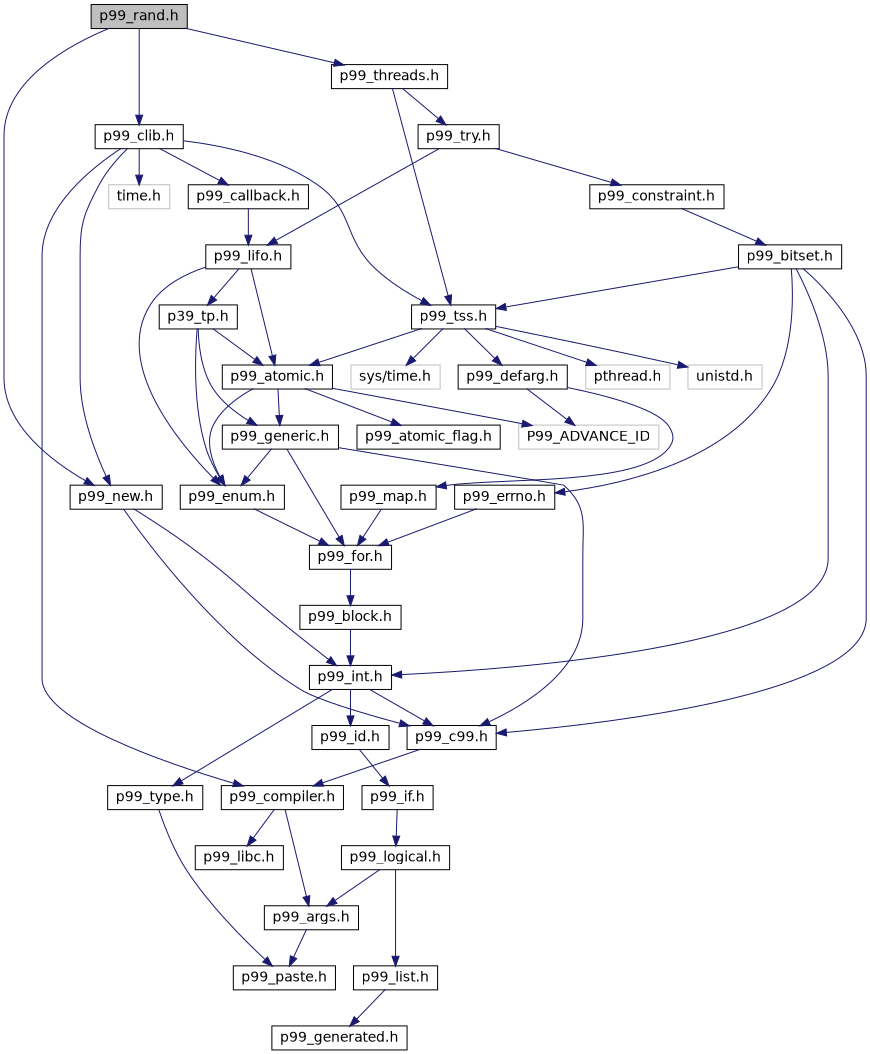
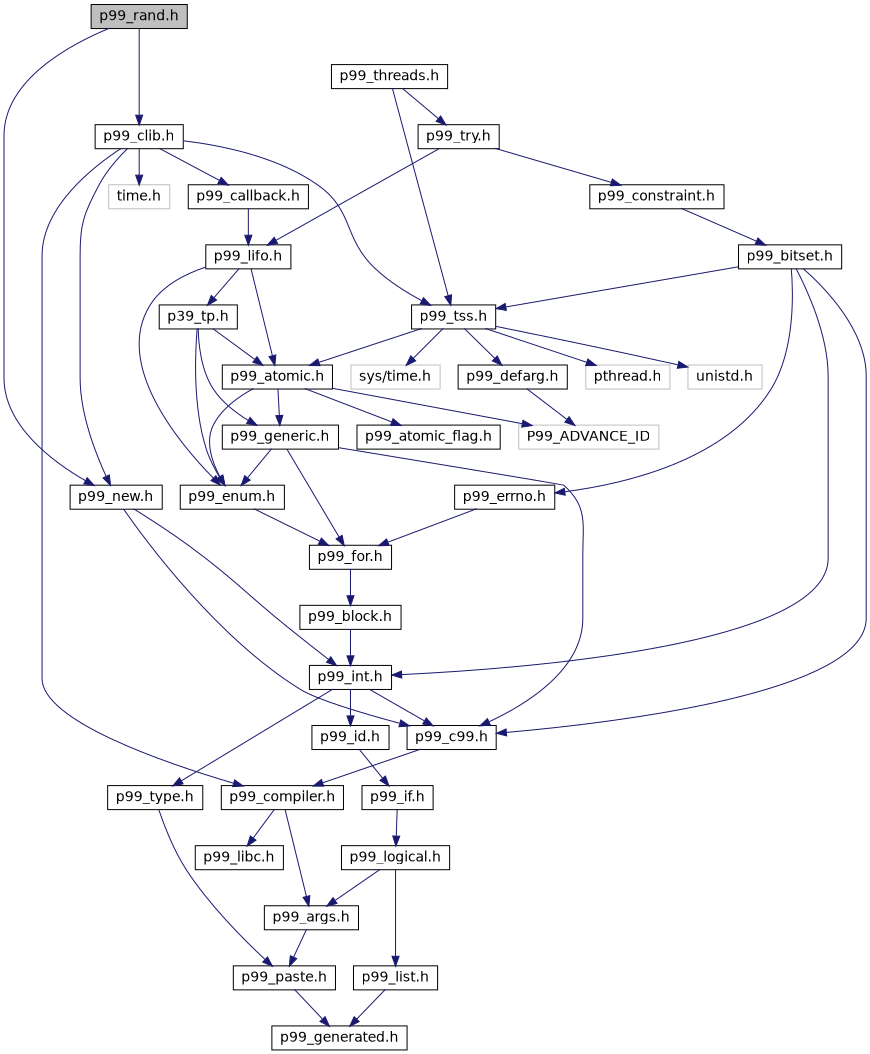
(259, 45) -> none
(389, 497) -> none
none -> (308, 1004)
